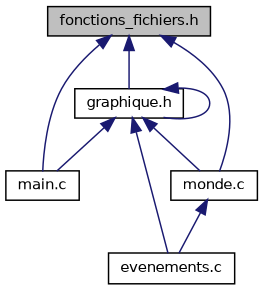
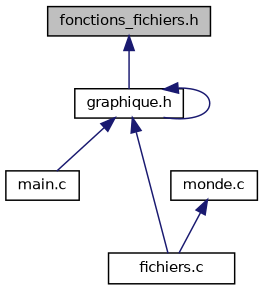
(226, 97) -> none
(56, 101) -> none
(177, 150) -> none
(172, 268) -> (172, 268)
